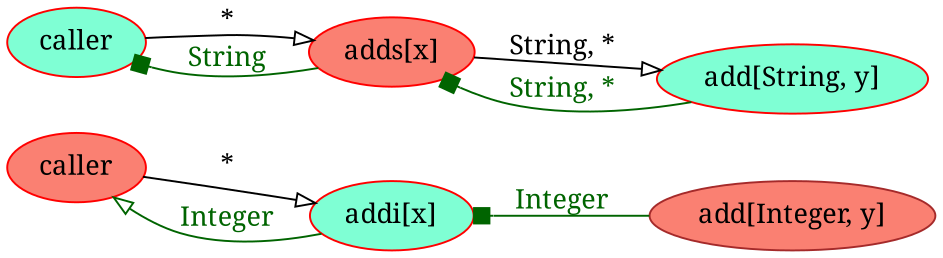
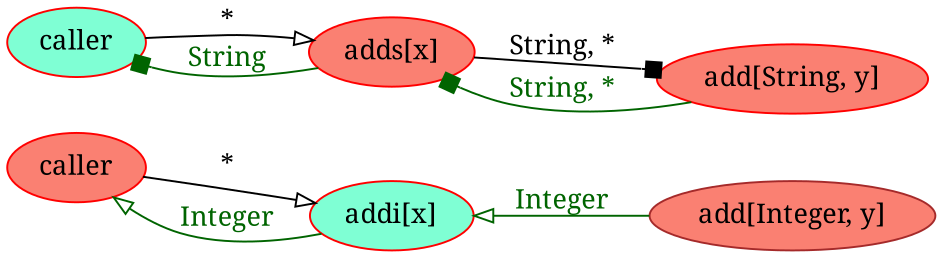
(558, 63) -> (558, 63)
(792, 79) -> (792, 79)
(571, 216) -> (571, 216)
